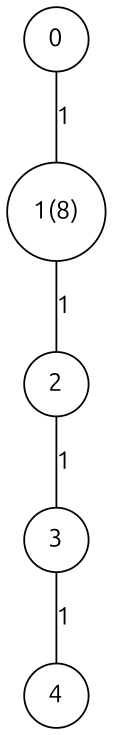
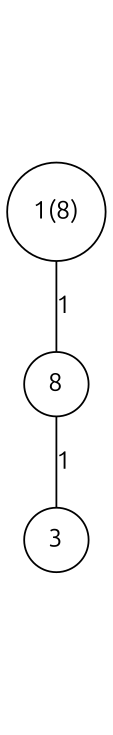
(56, 39) -> none
(56, 384) -> (56, 384)
(56, 696) -> none
